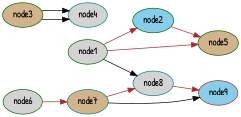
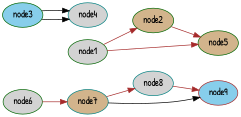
(23, 15) -> (23, 15)
(153, 20) -> (153, 20)
(117, 66) -> none
